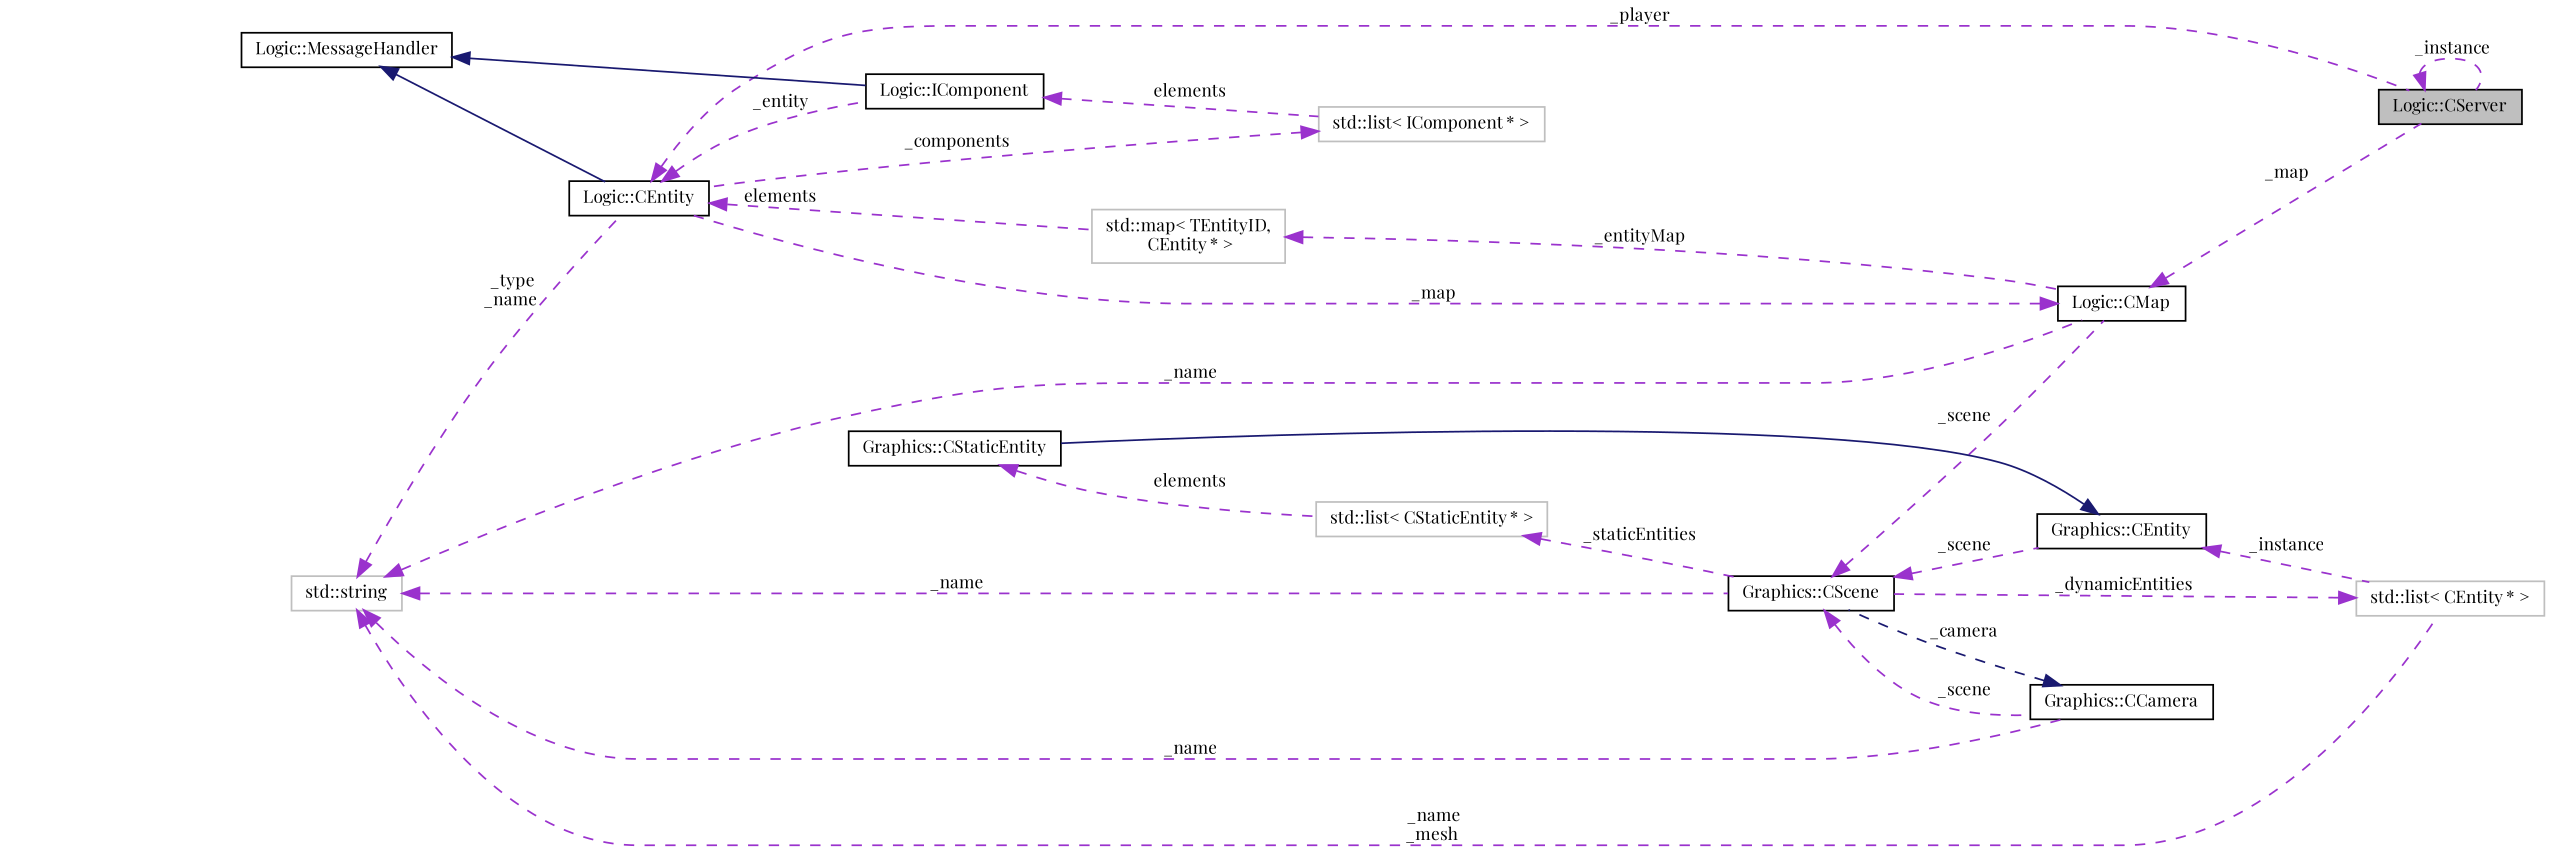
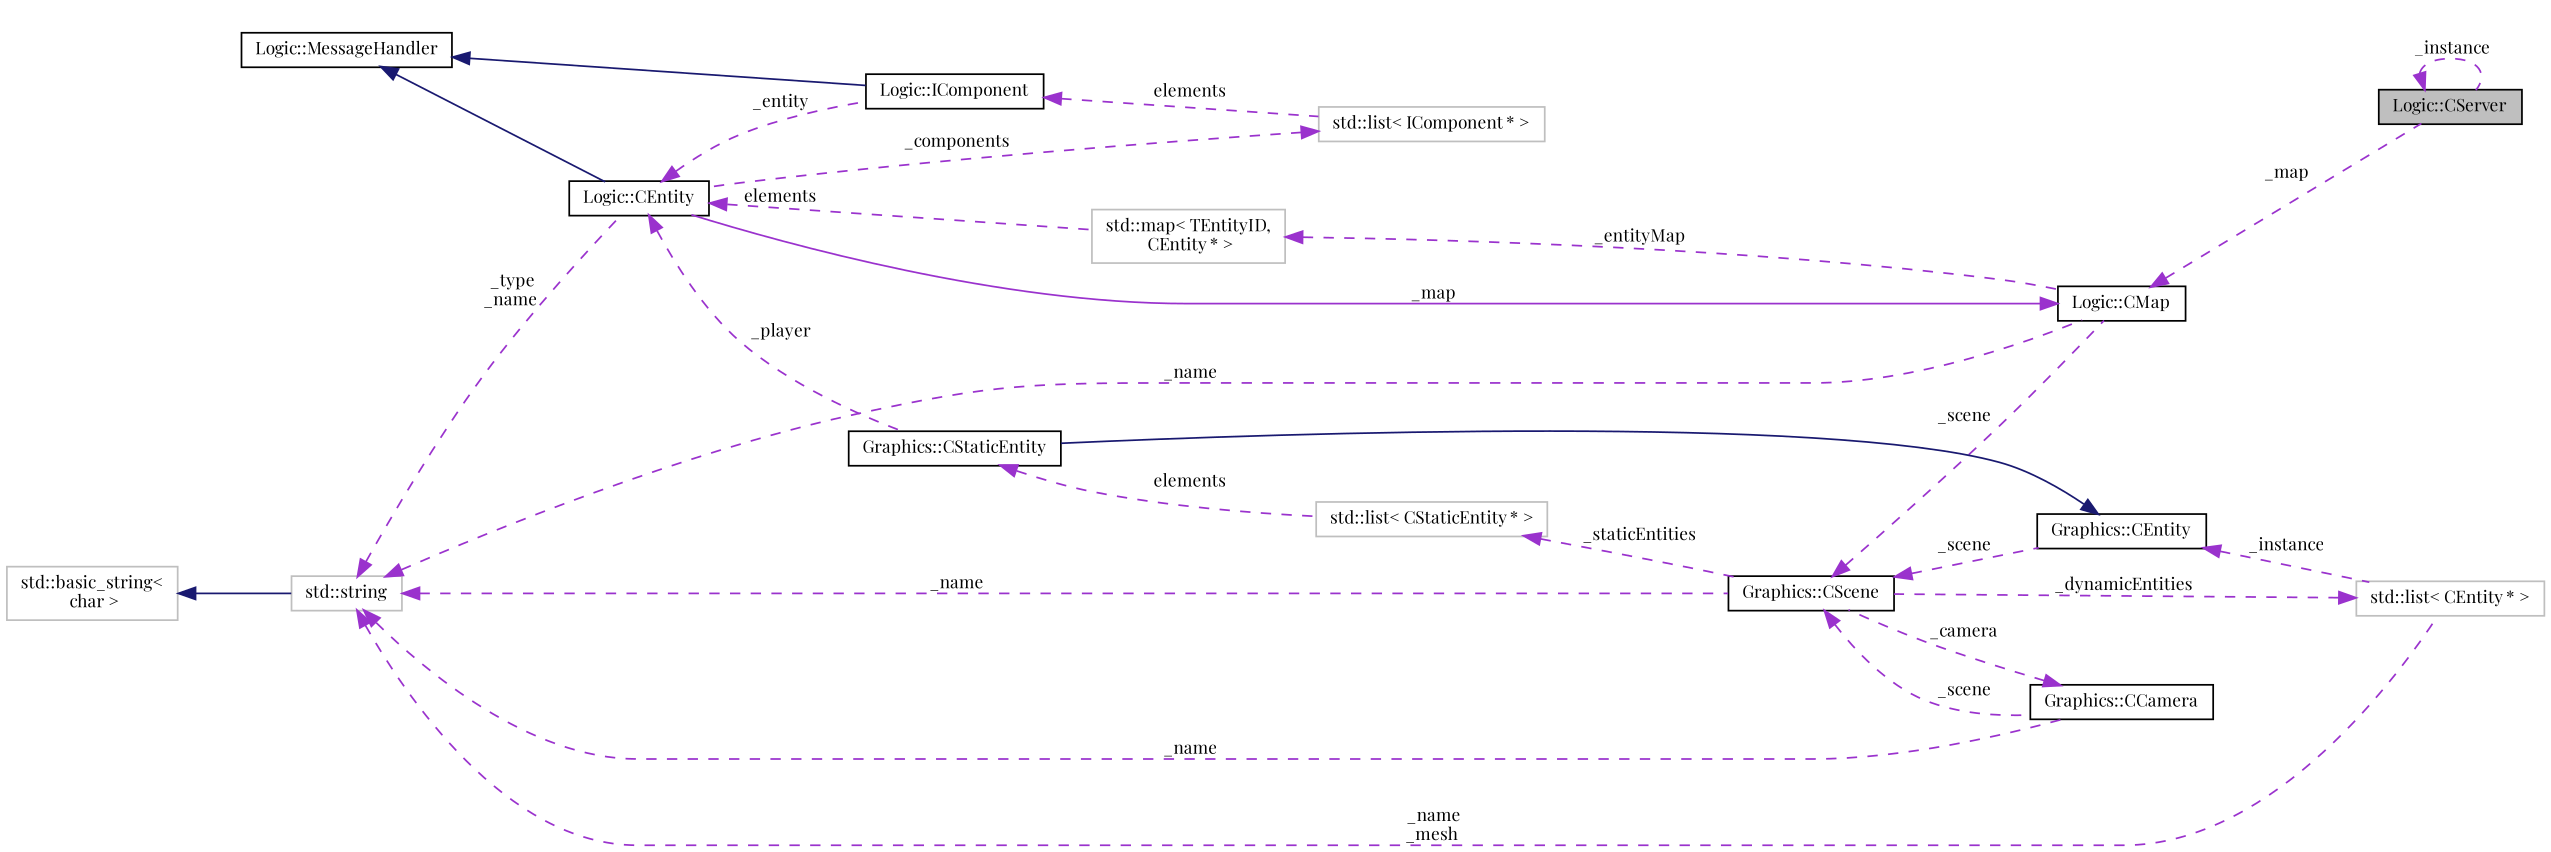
(1516, 26) -> (759, 357)
(1361, 304) -> (1361, 304)
none -> (92, 593)
(1945, 649) -> (1945, 649)
